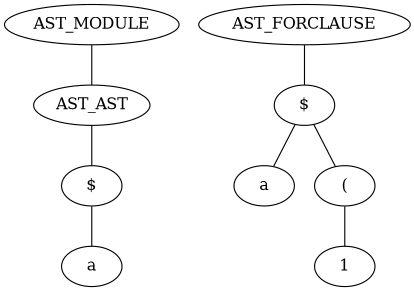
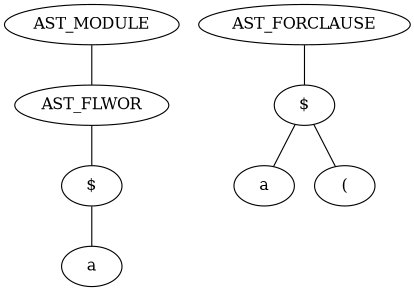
(92, 105) -> (92, 105)
(345, 266) -> none
